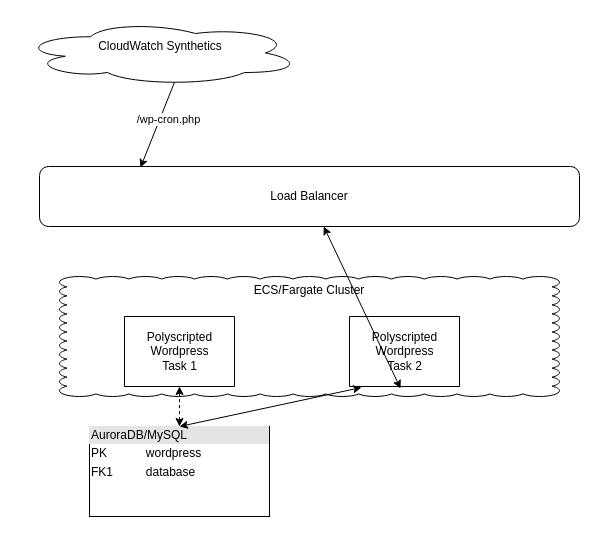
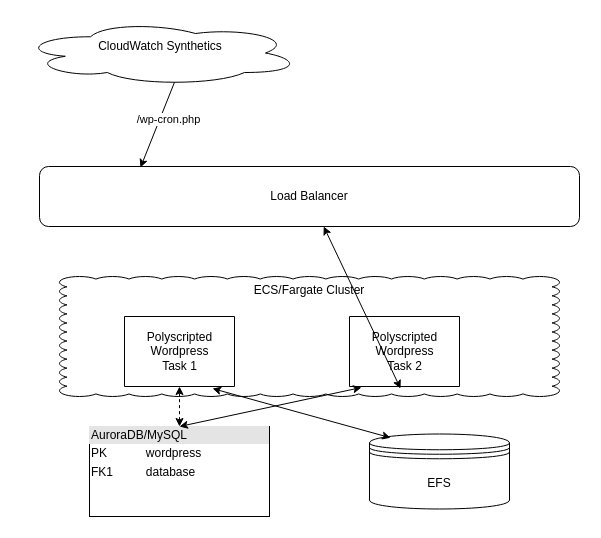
none -> (302, 413)
none -> (440, 472)
